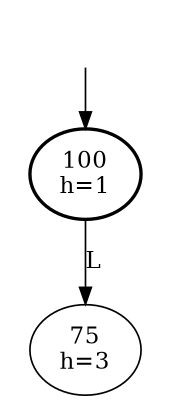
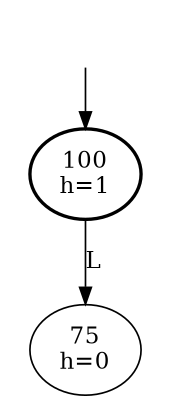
(85, 350) -> (85, 350)
